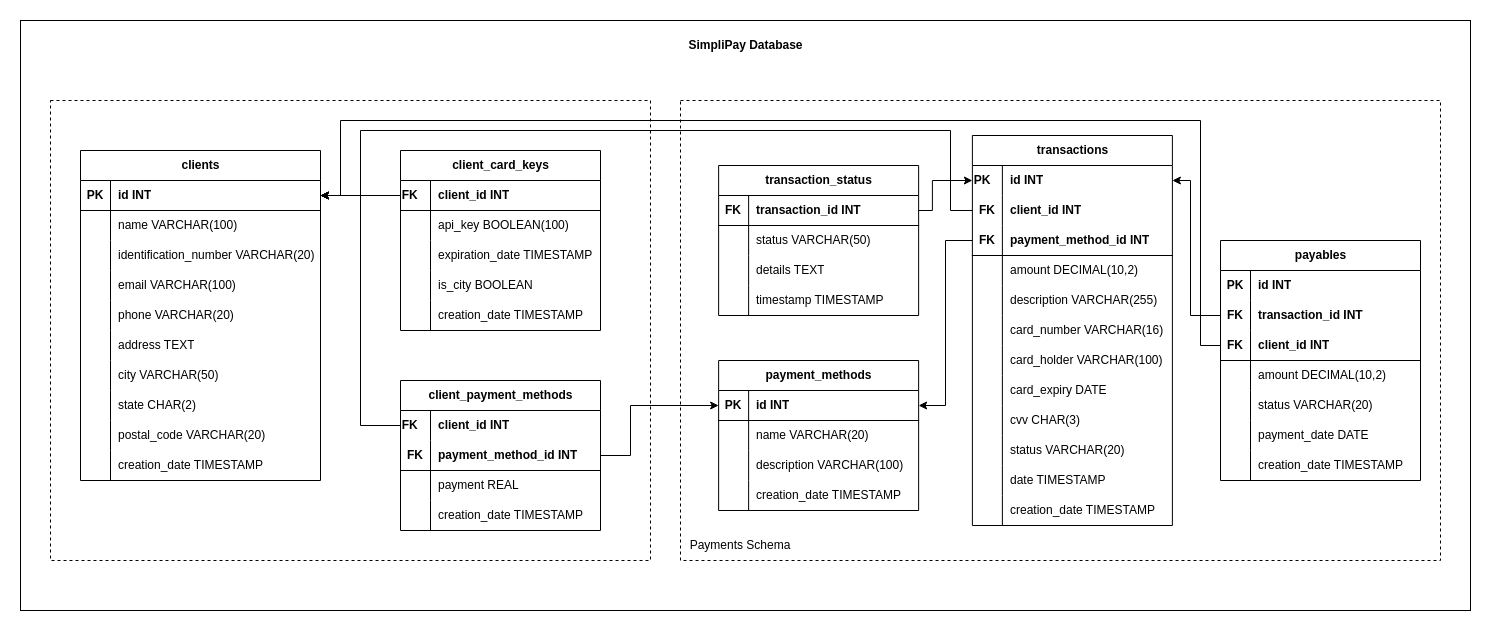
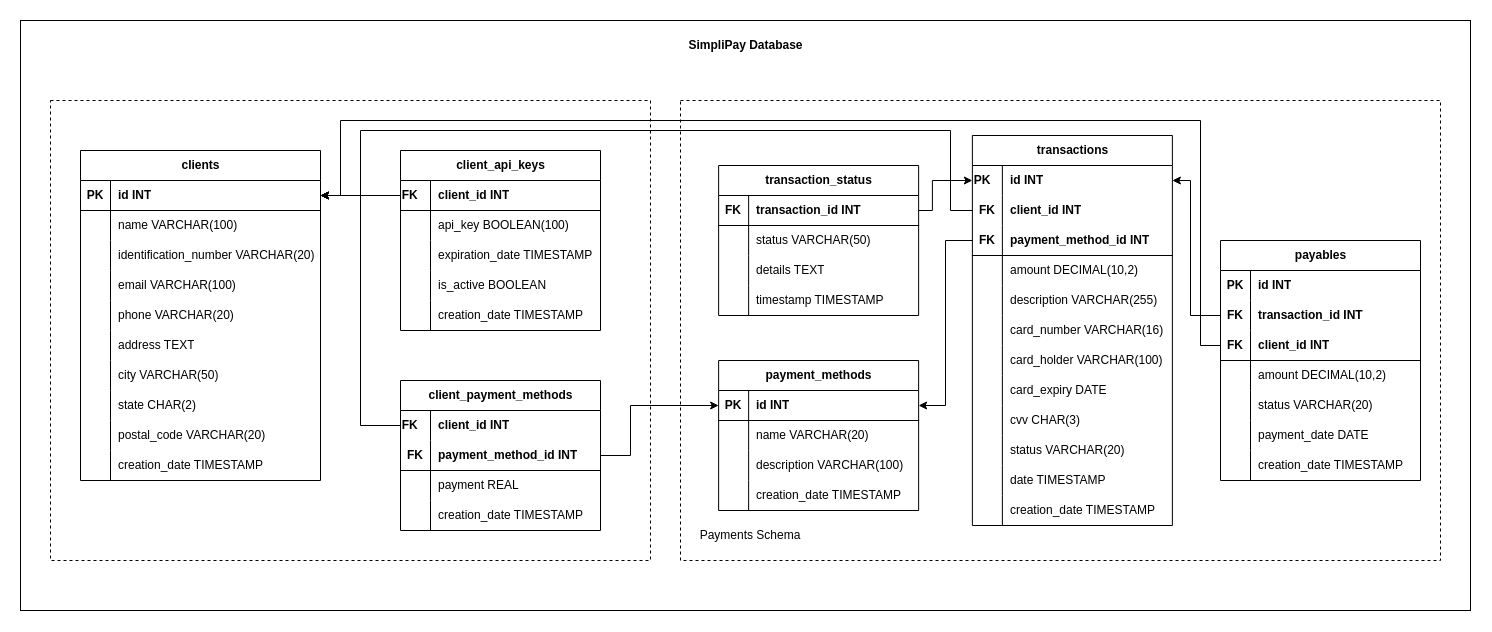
(501, 166) -> (501, 166)
(484, 286) -> (491, 286)
(741, 546) -> (751, 536)
